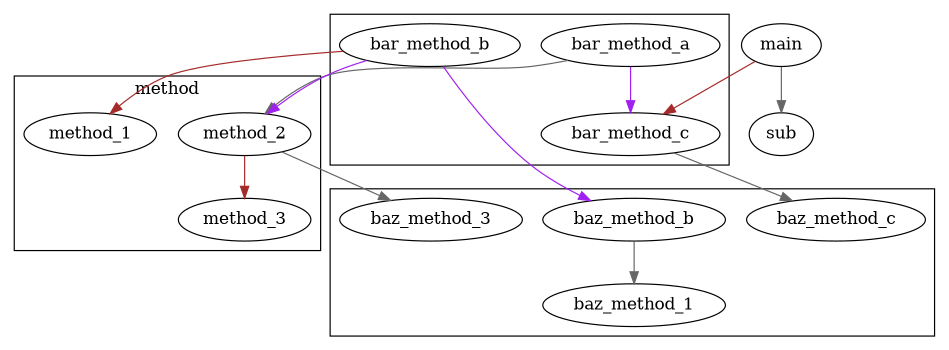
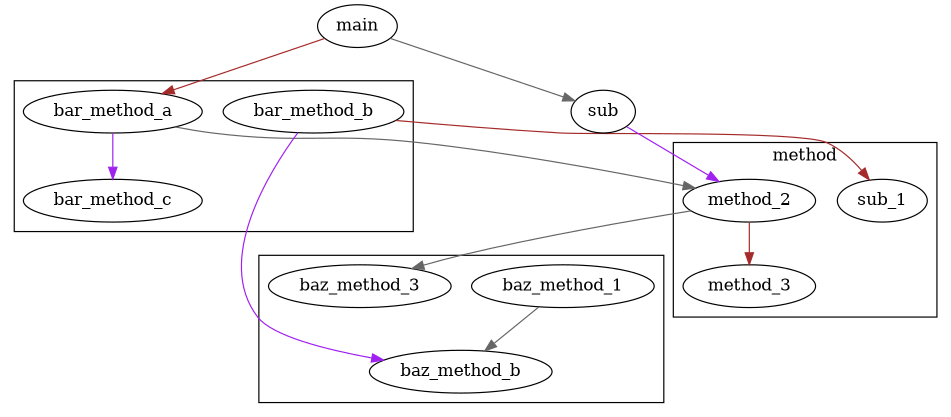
(320, 79) -> (665, 150)
(714, 85) -> (249, 64)
(90, 134) -> (882, 201)
(836, 220) -> none
(634, 257) -> (517, 325)
